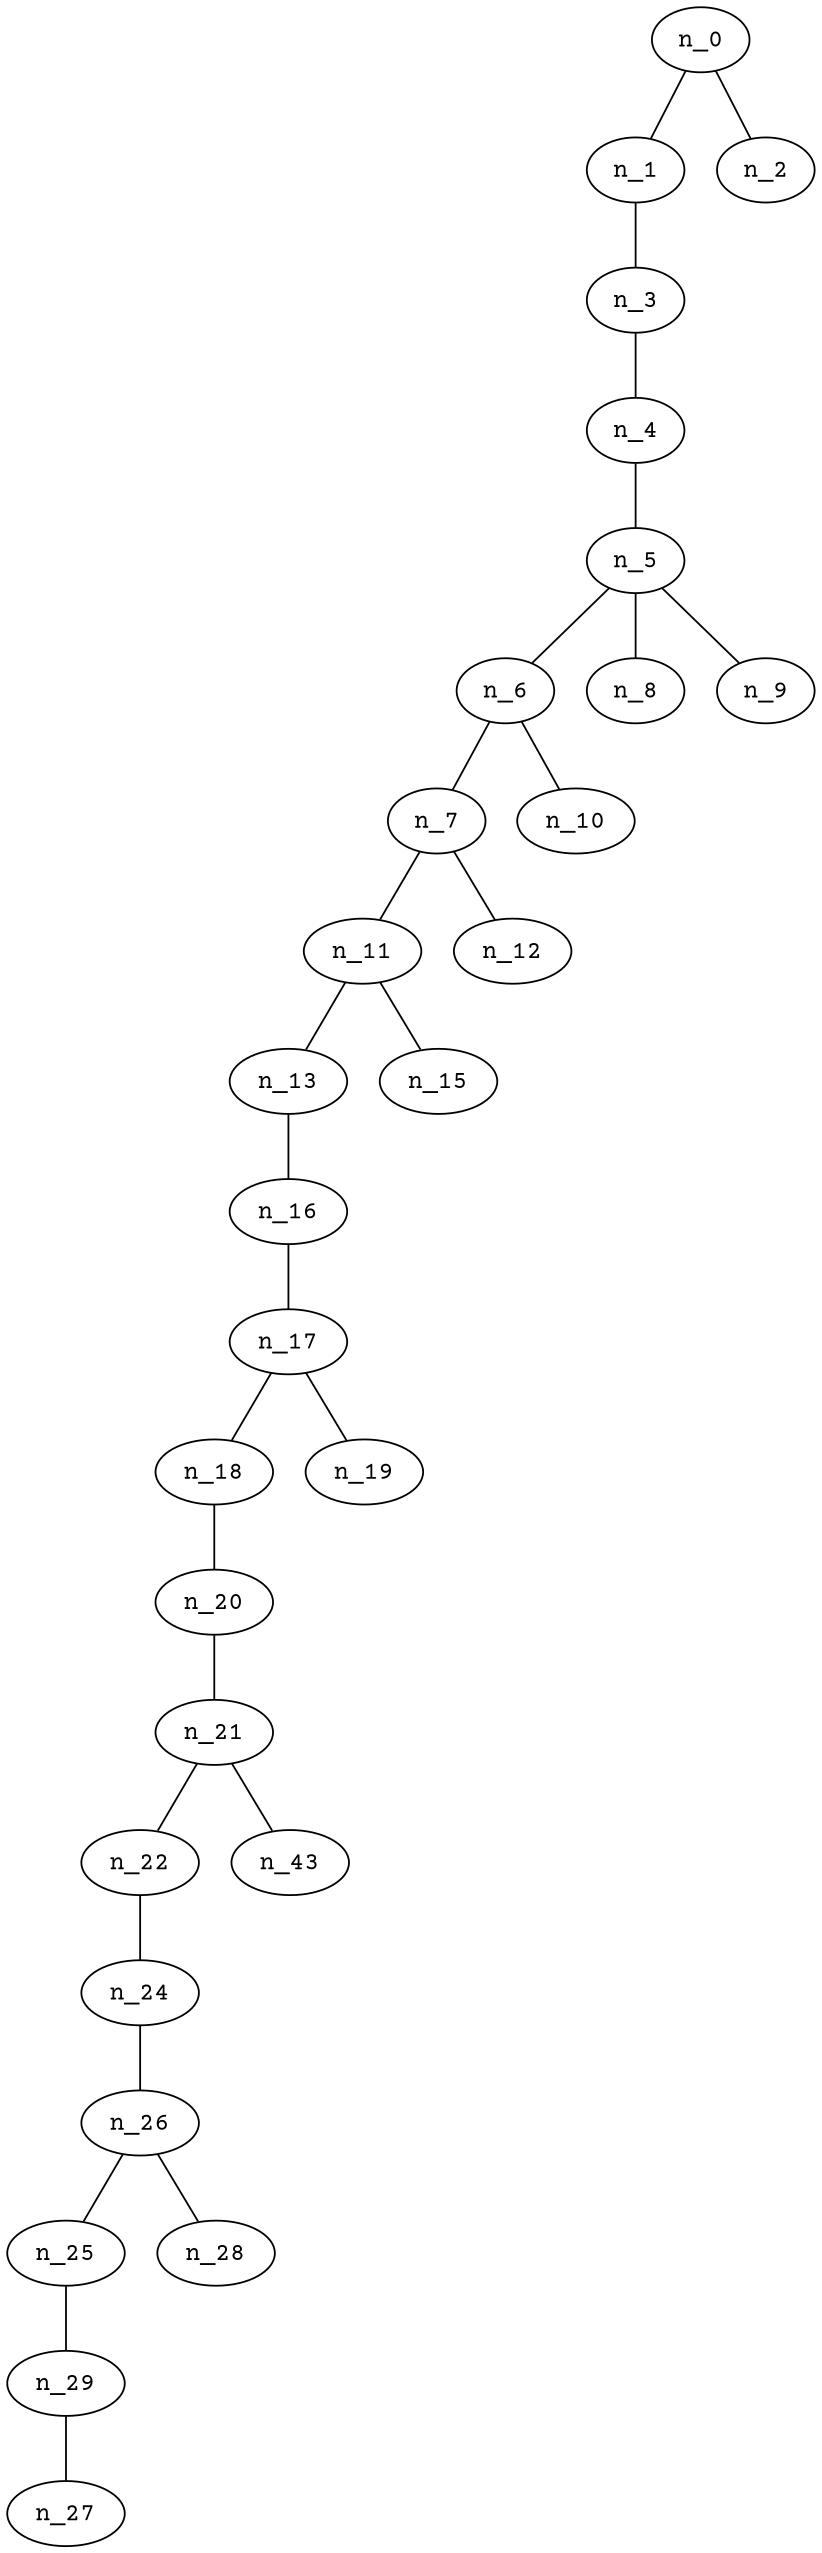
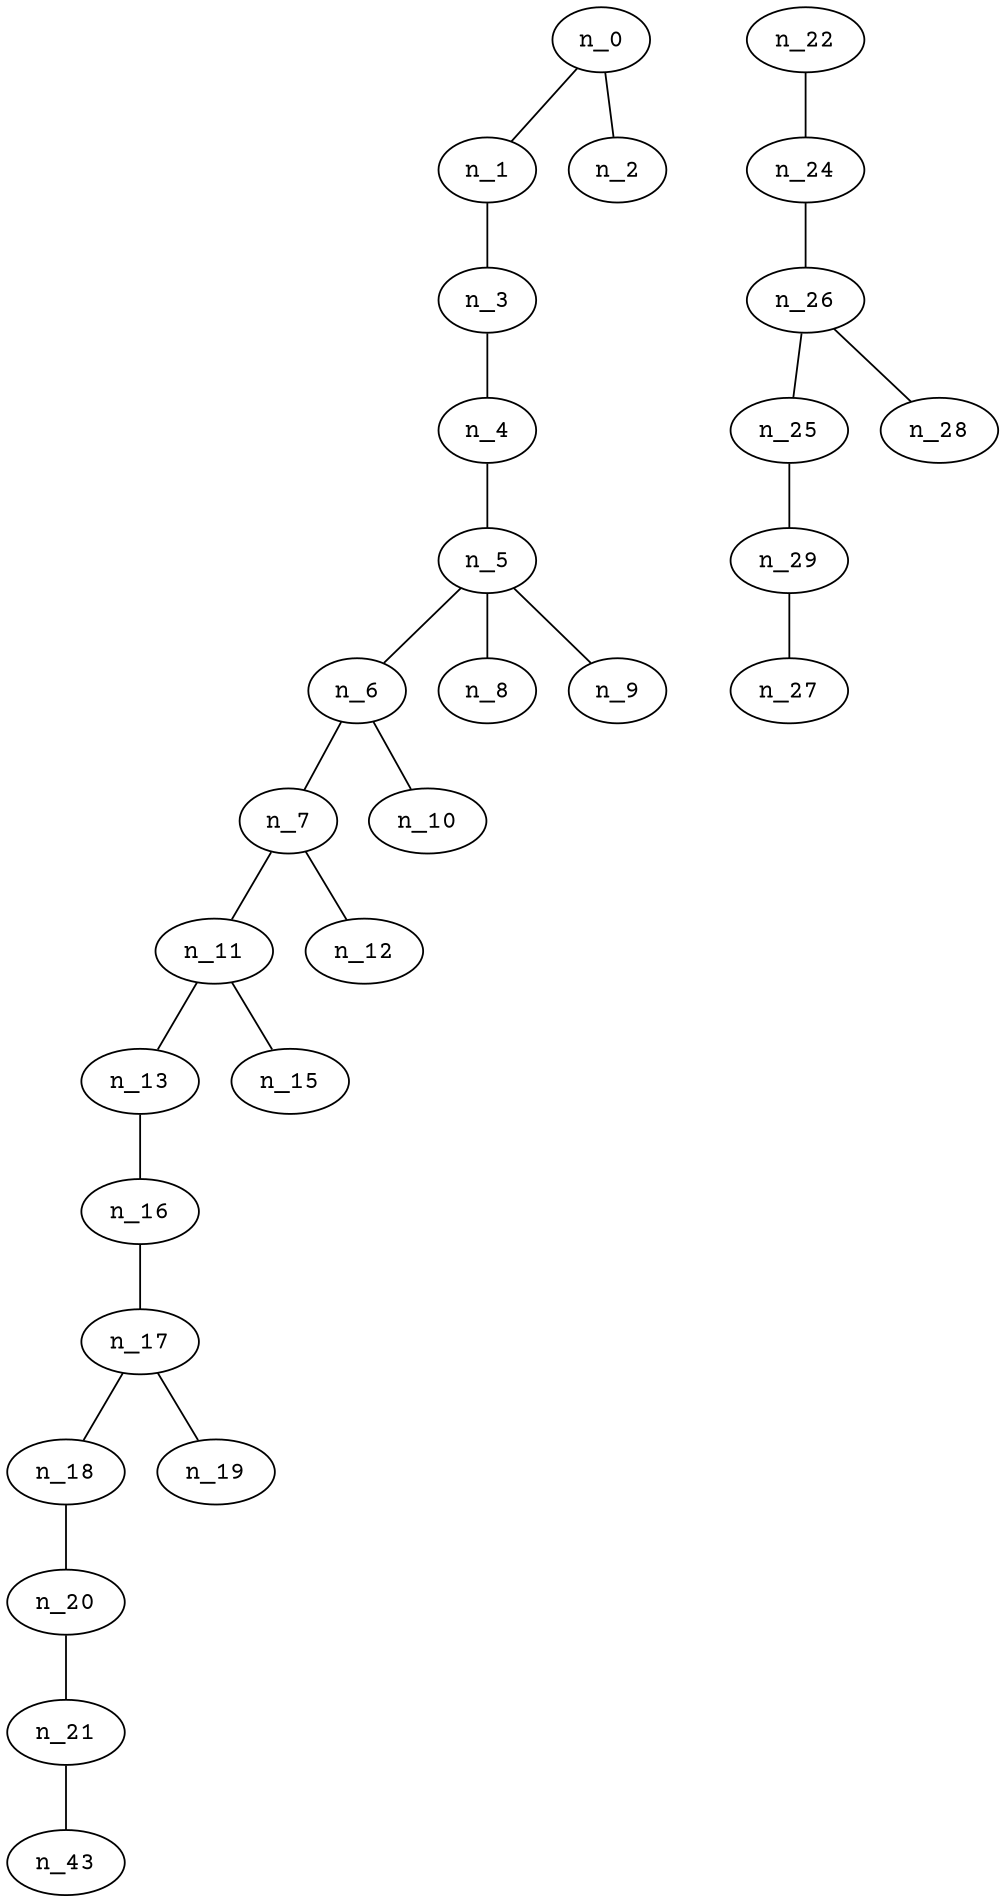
(177, 1797) -> none
